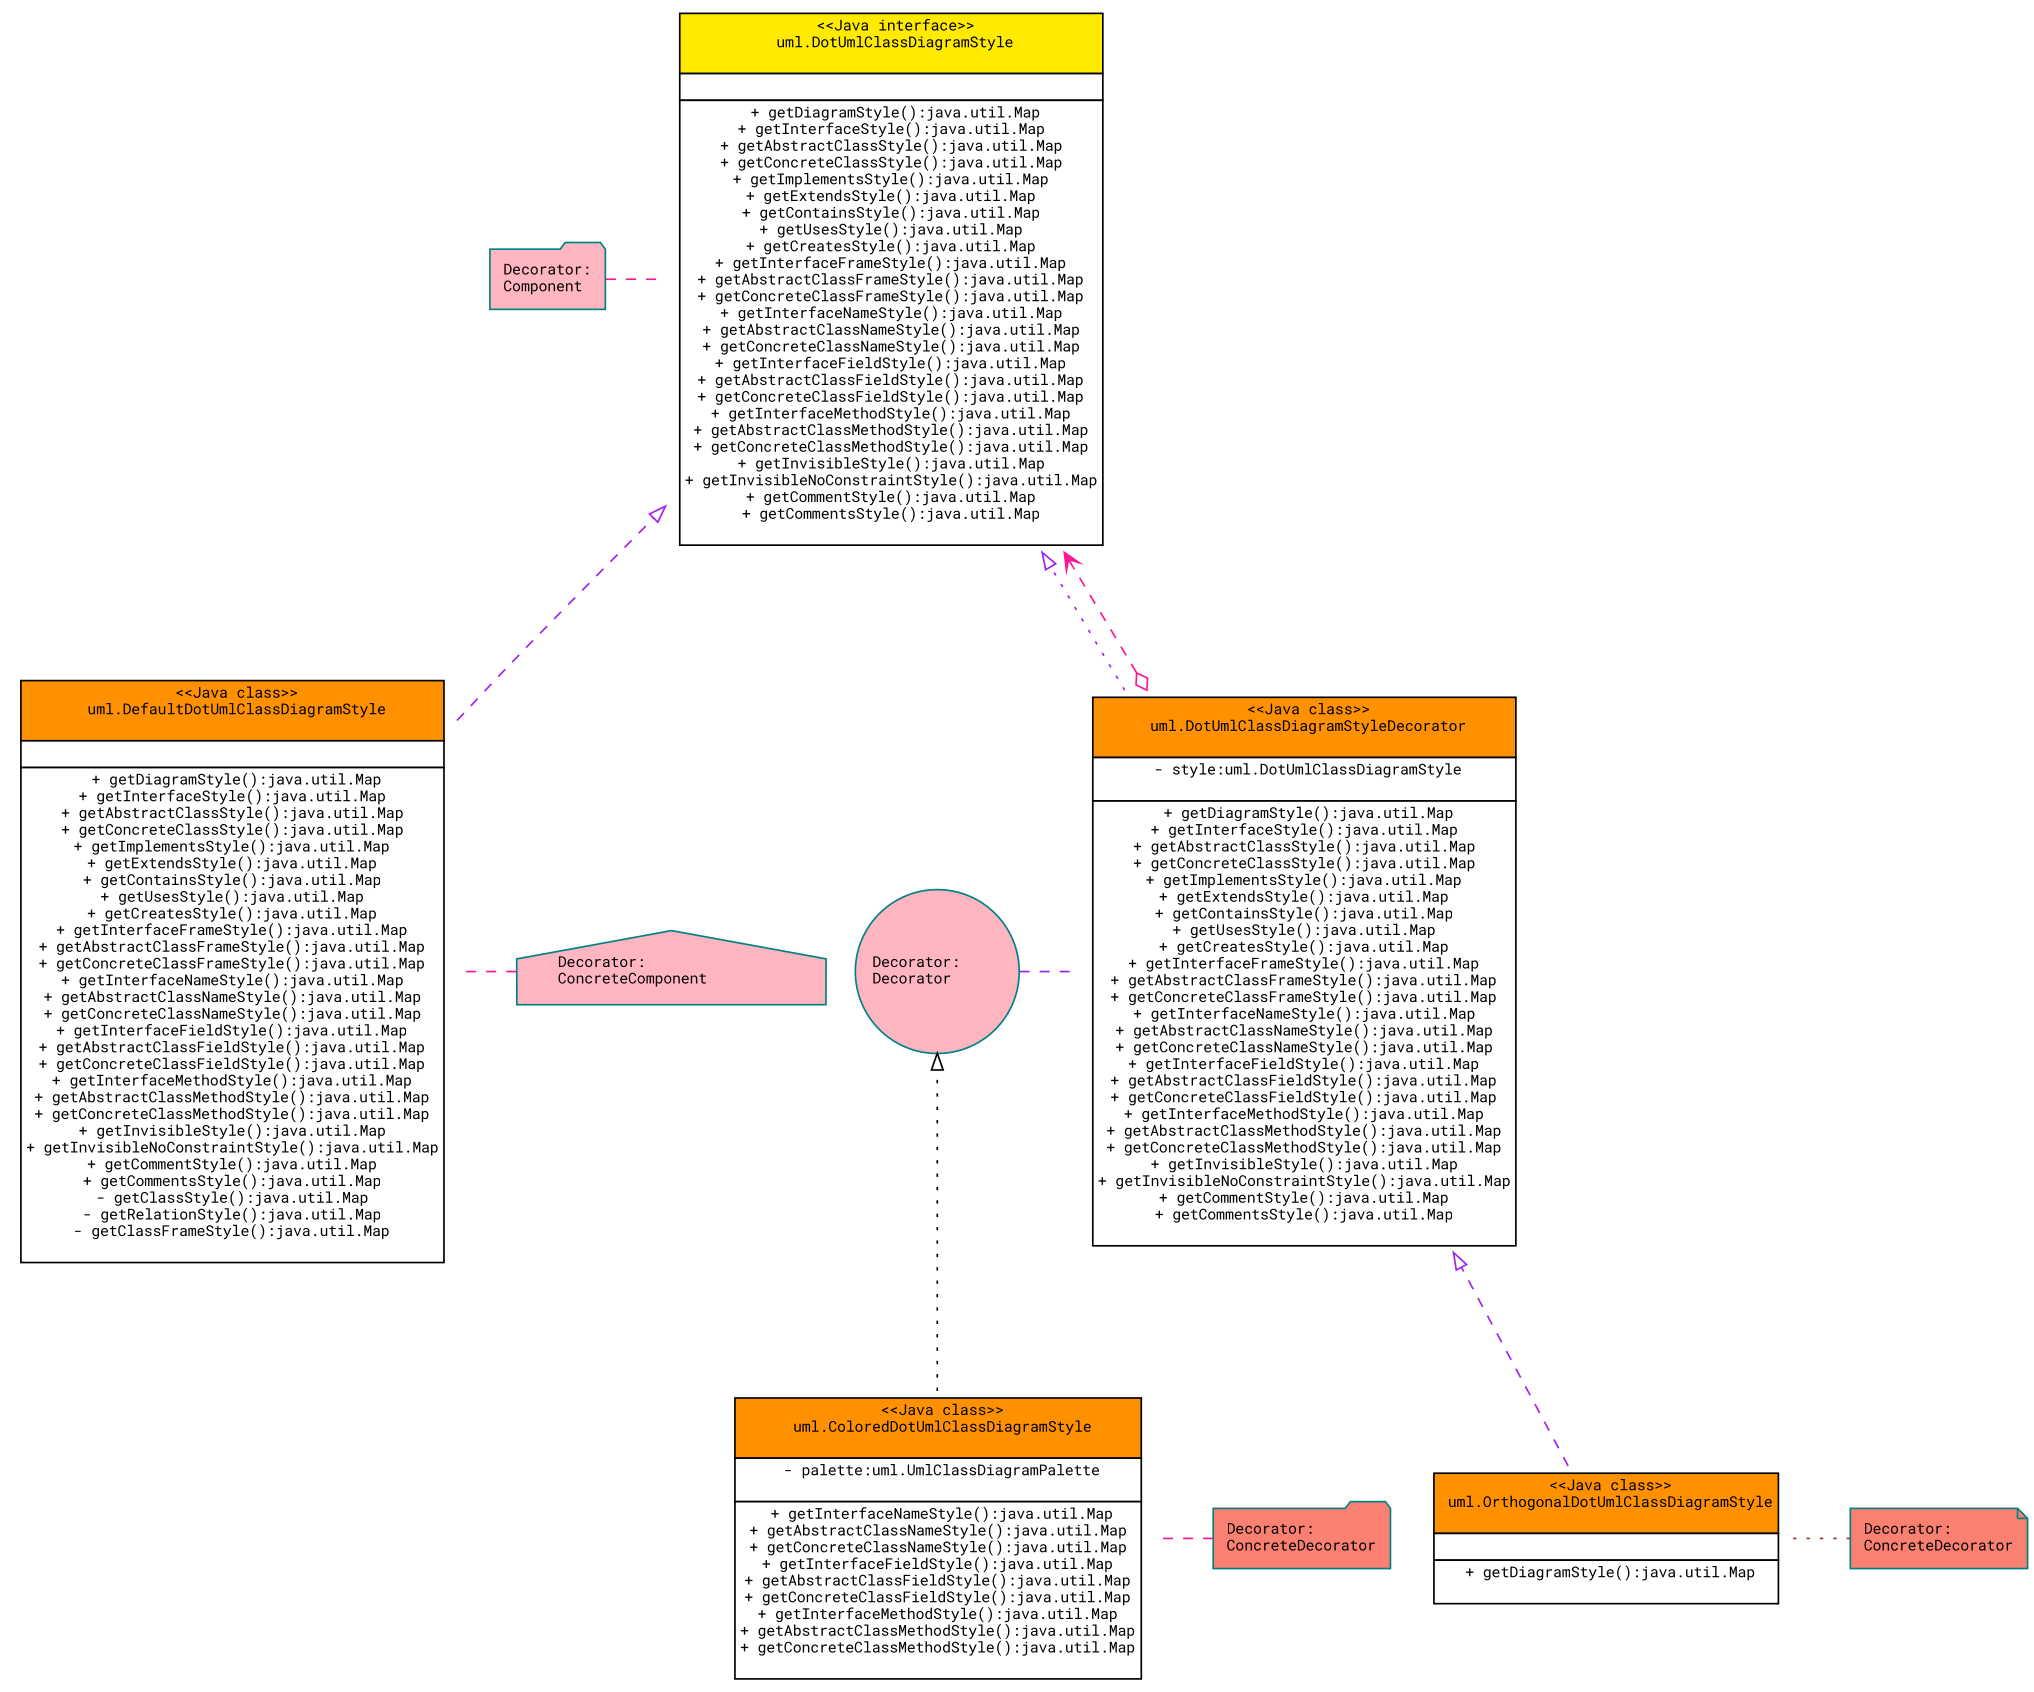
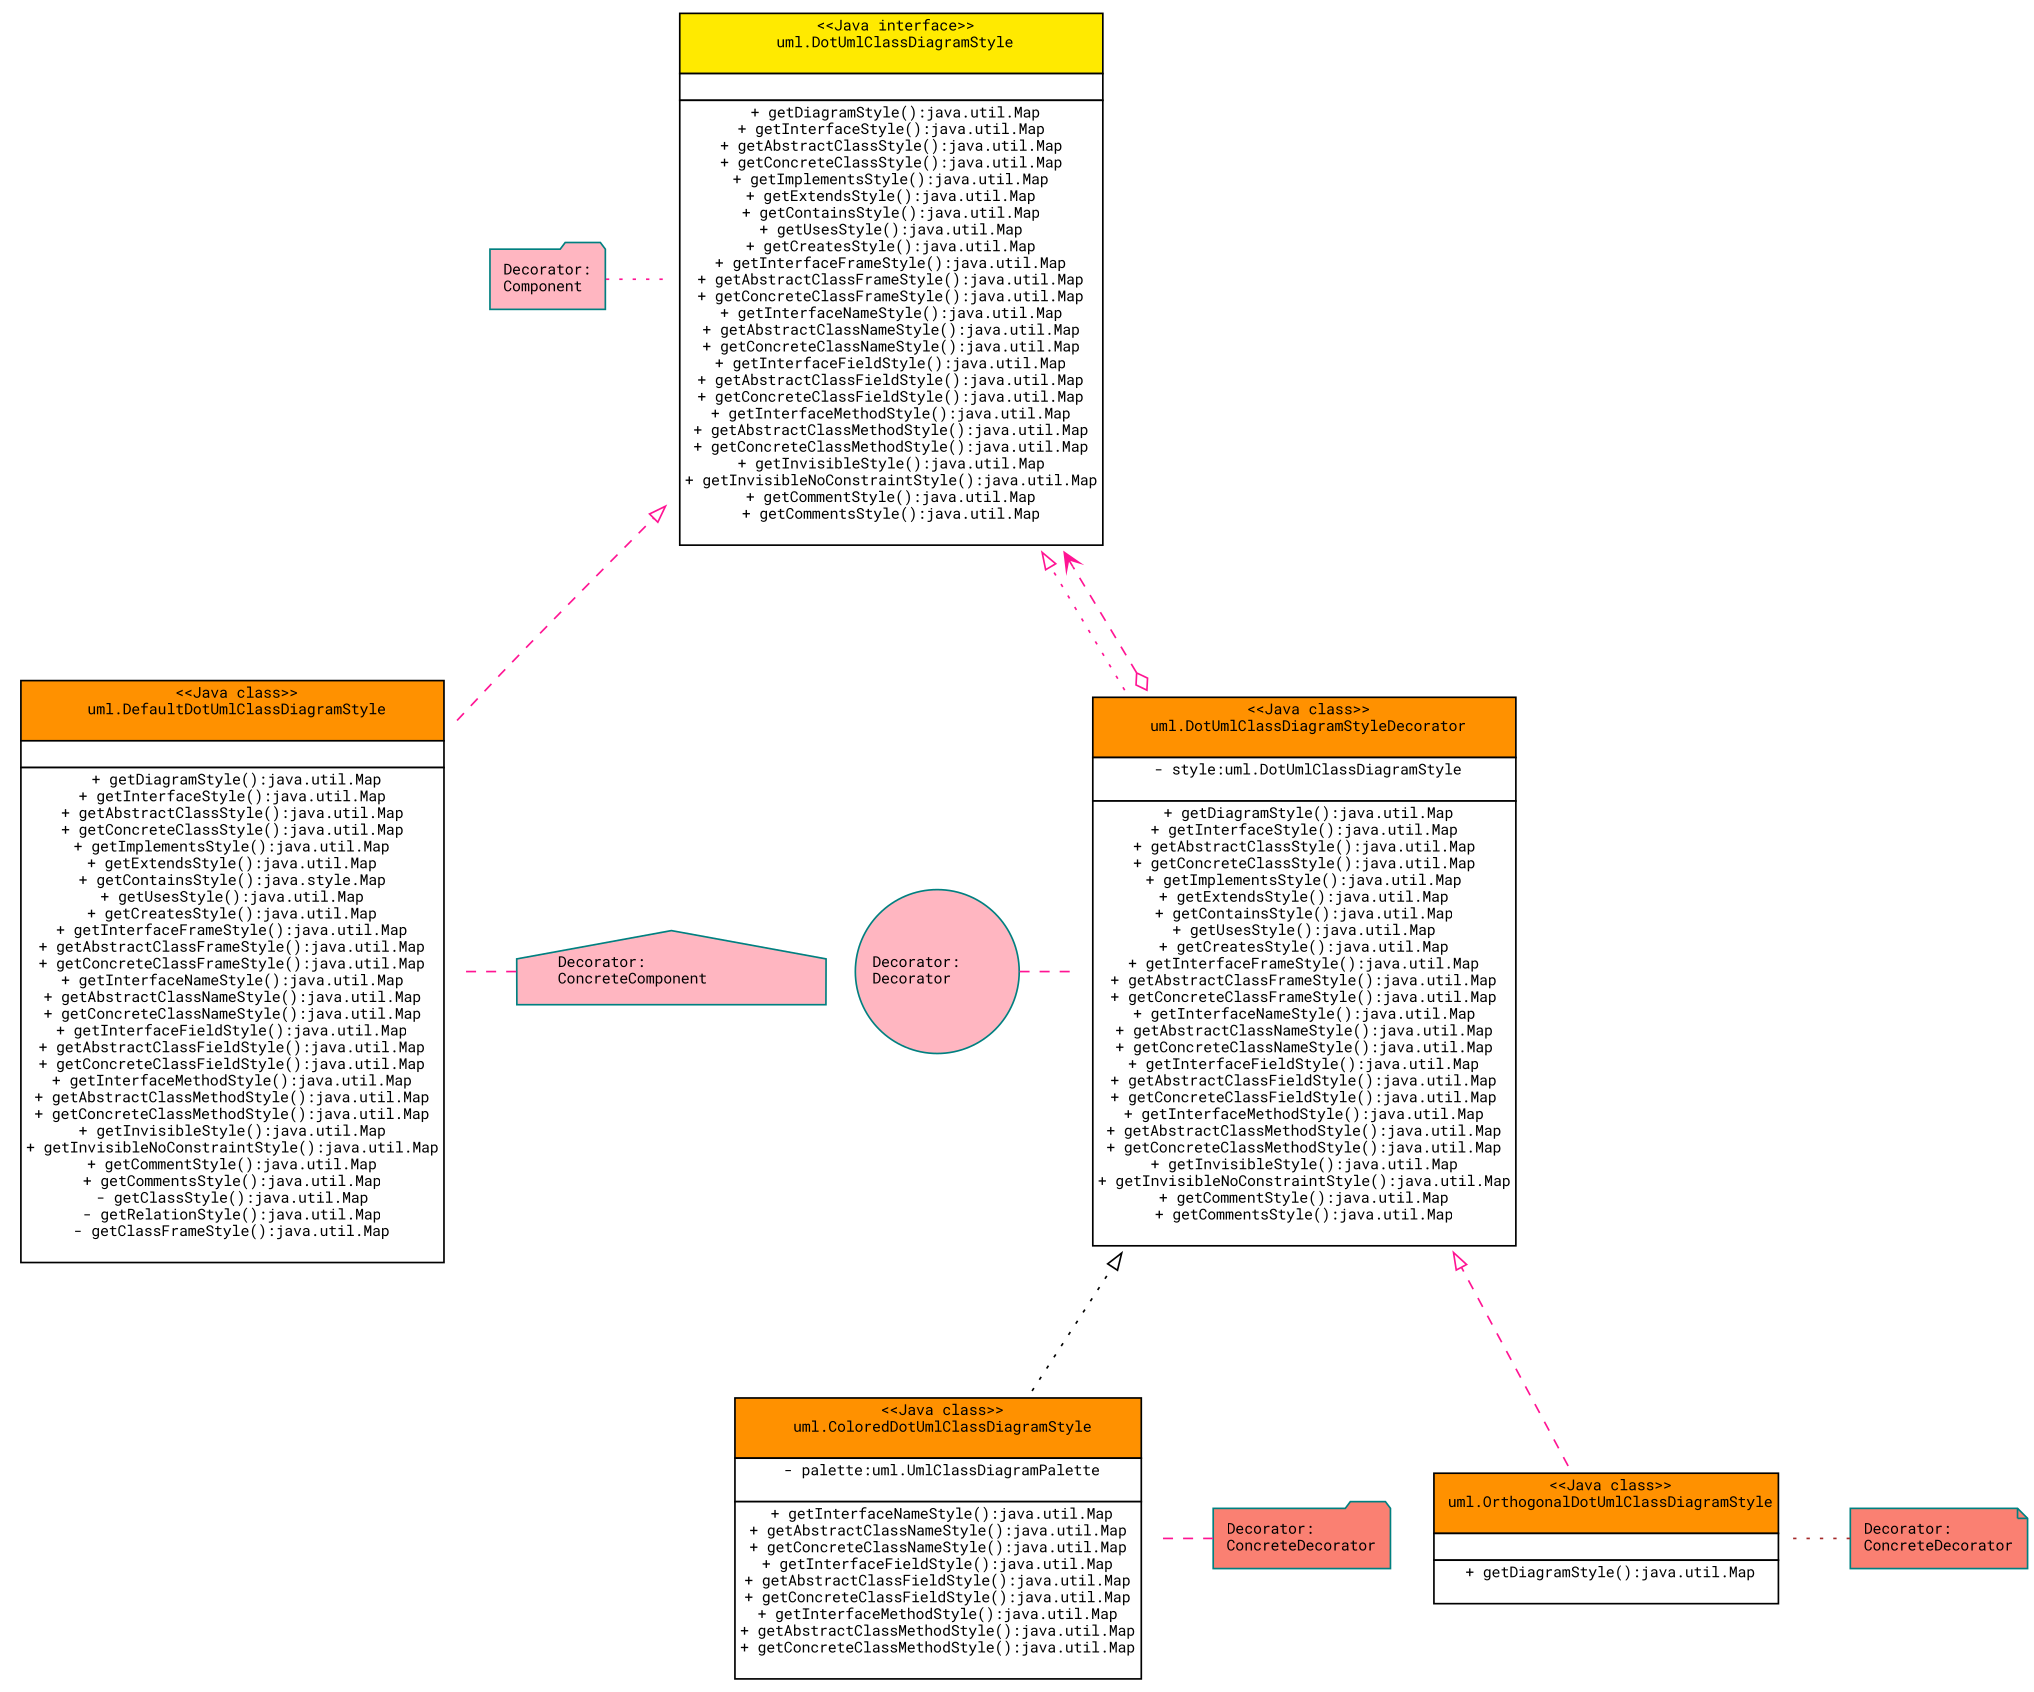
(636, 279) -> (636, 279)
(555, 619) -> (555, 619)
(1088, 629) -> (1088, 629)
(232, 880) -> (232, 880)
(1049, 972) -> (1049, 972)
(937, 1231) -> (1072, 1329)
(1515, 1367) -> (1515, 1367)
